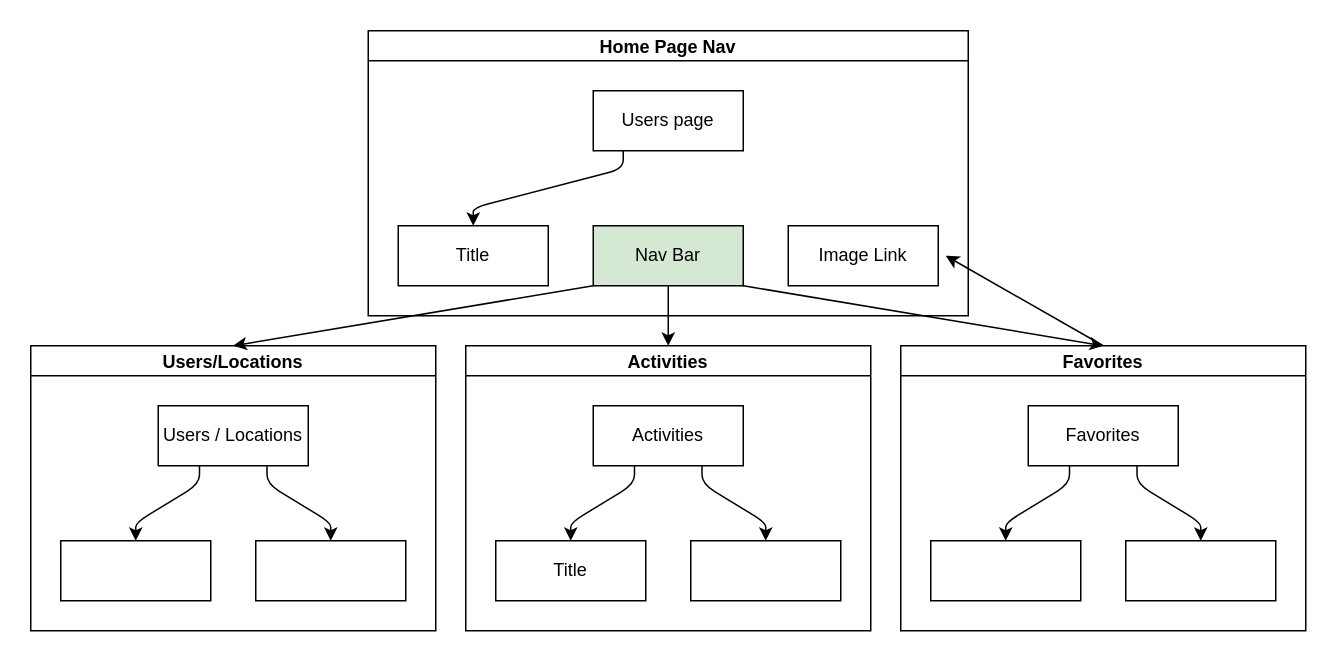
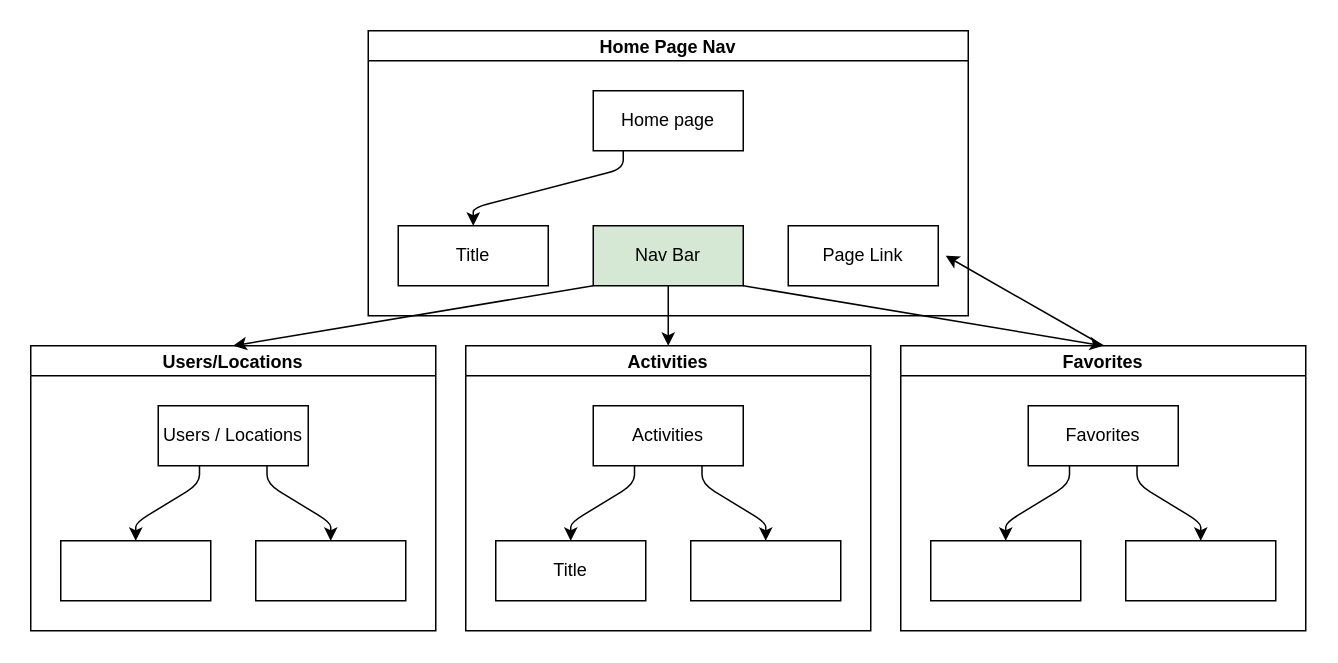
(668, 121) -> (668, 121)
(863, 256) -> (863, 256)
